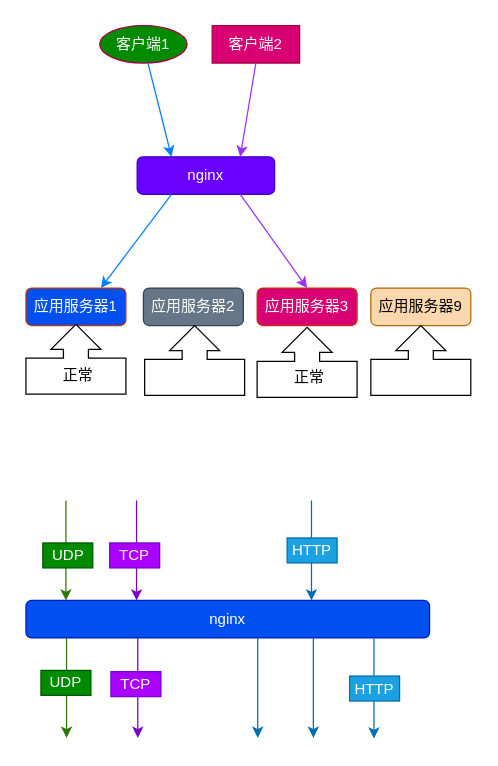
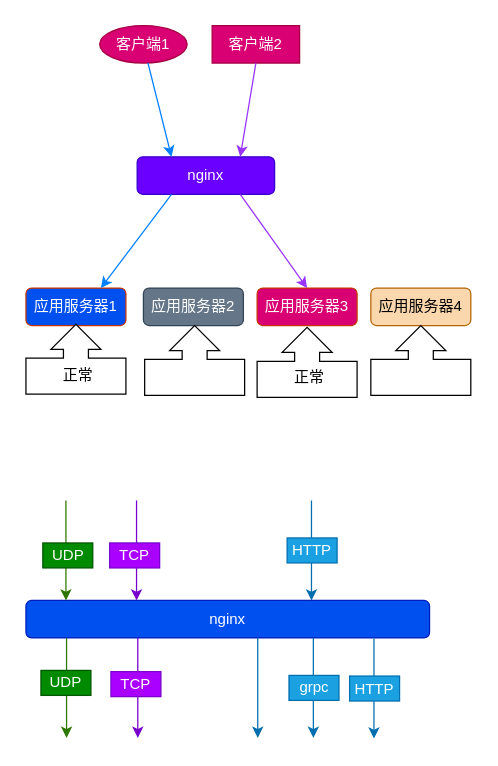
(143, 44) -> (143, 44)
(421, 307) -> (421, 307)
none -> (314, 688)
